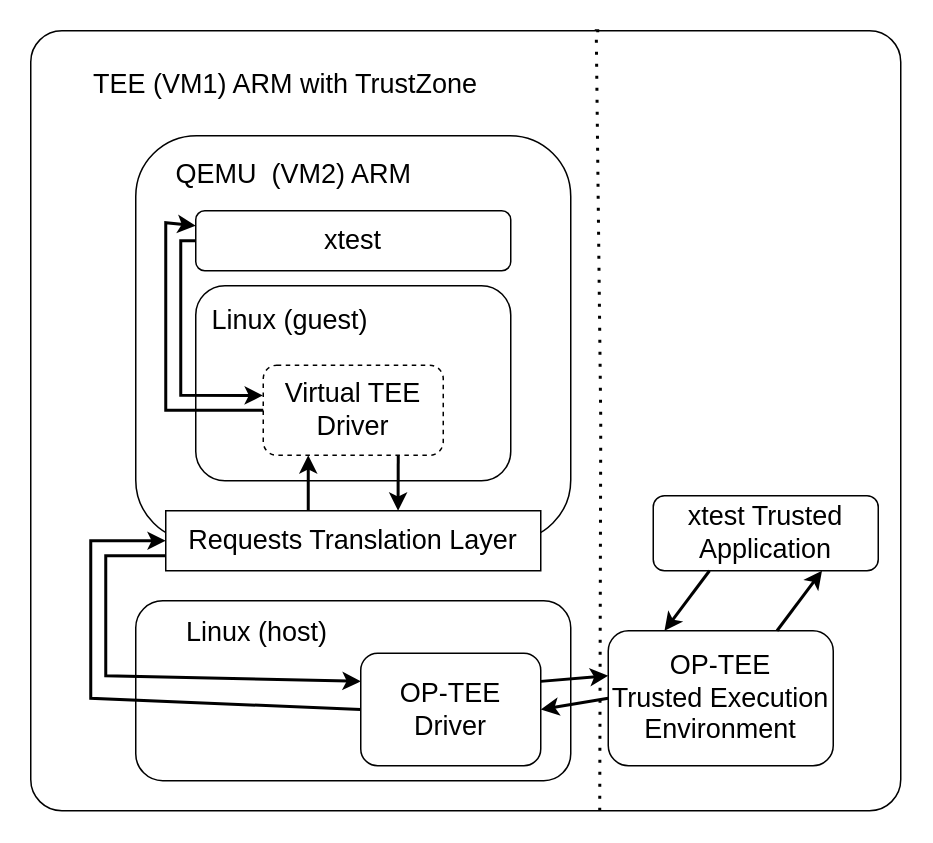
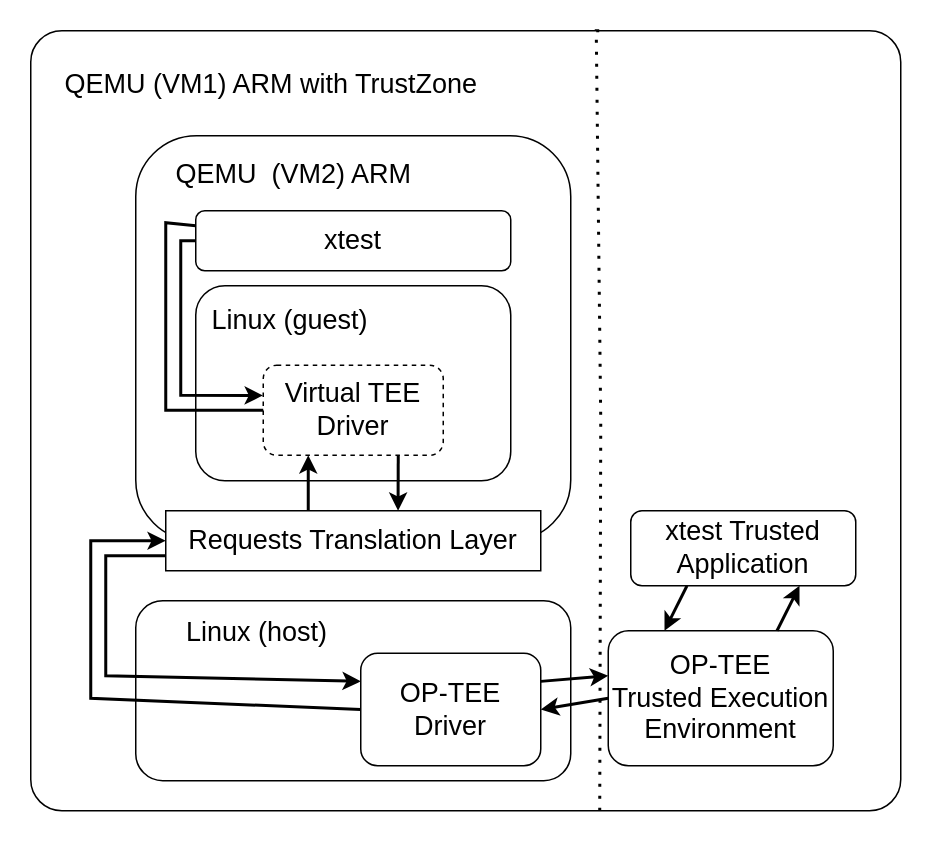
(284, 85) -> (276, 85)
(180, 224) -> (187, 225)
(766, 533) -> (743, 548)
